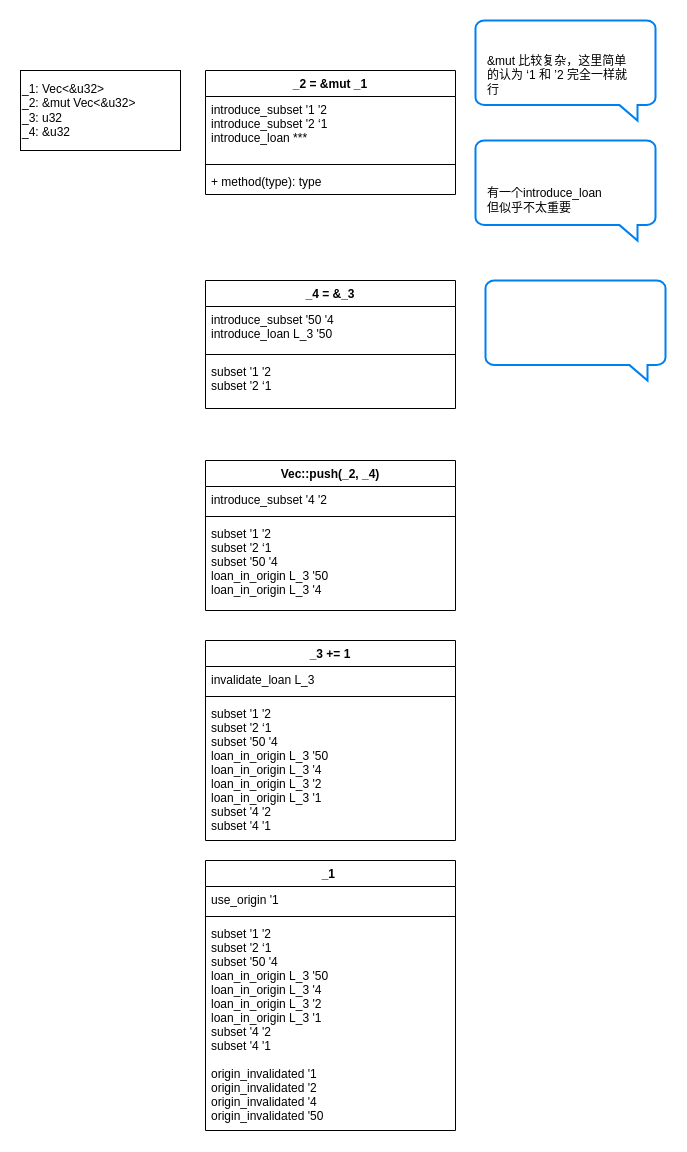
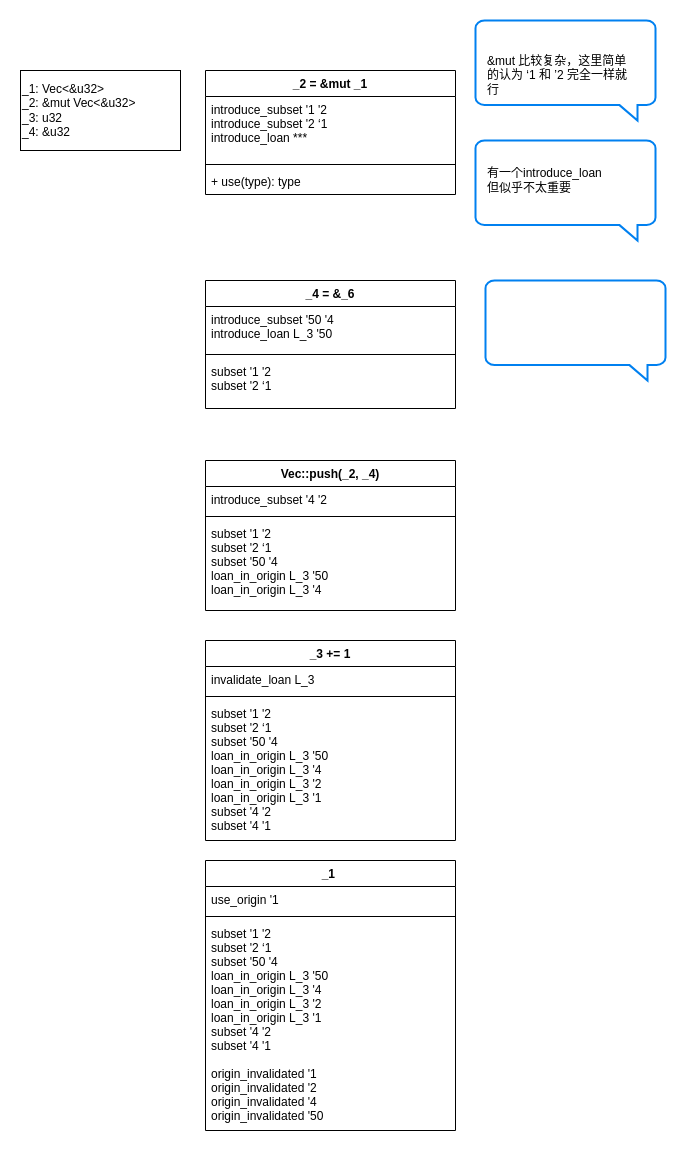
(274, 182) -> (263, 182)
(561, 201) -> (561, 181)
(330, 294) -> (330, 294)
